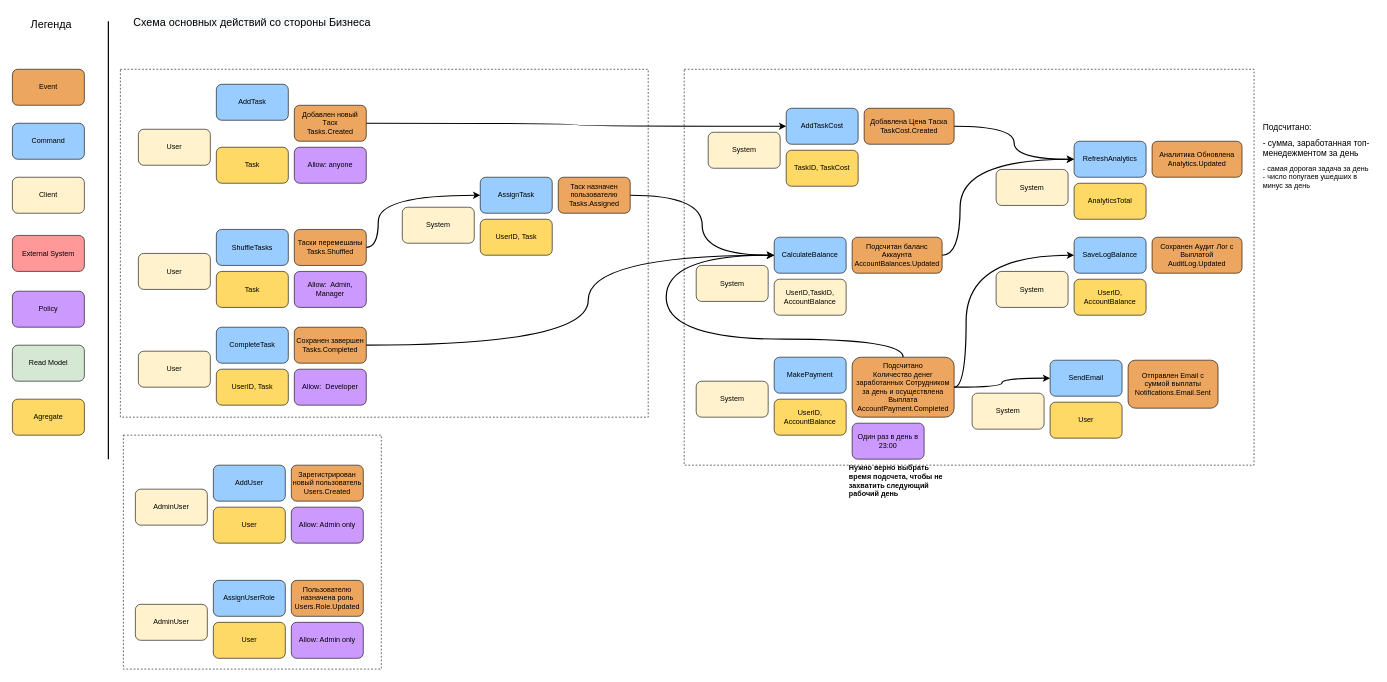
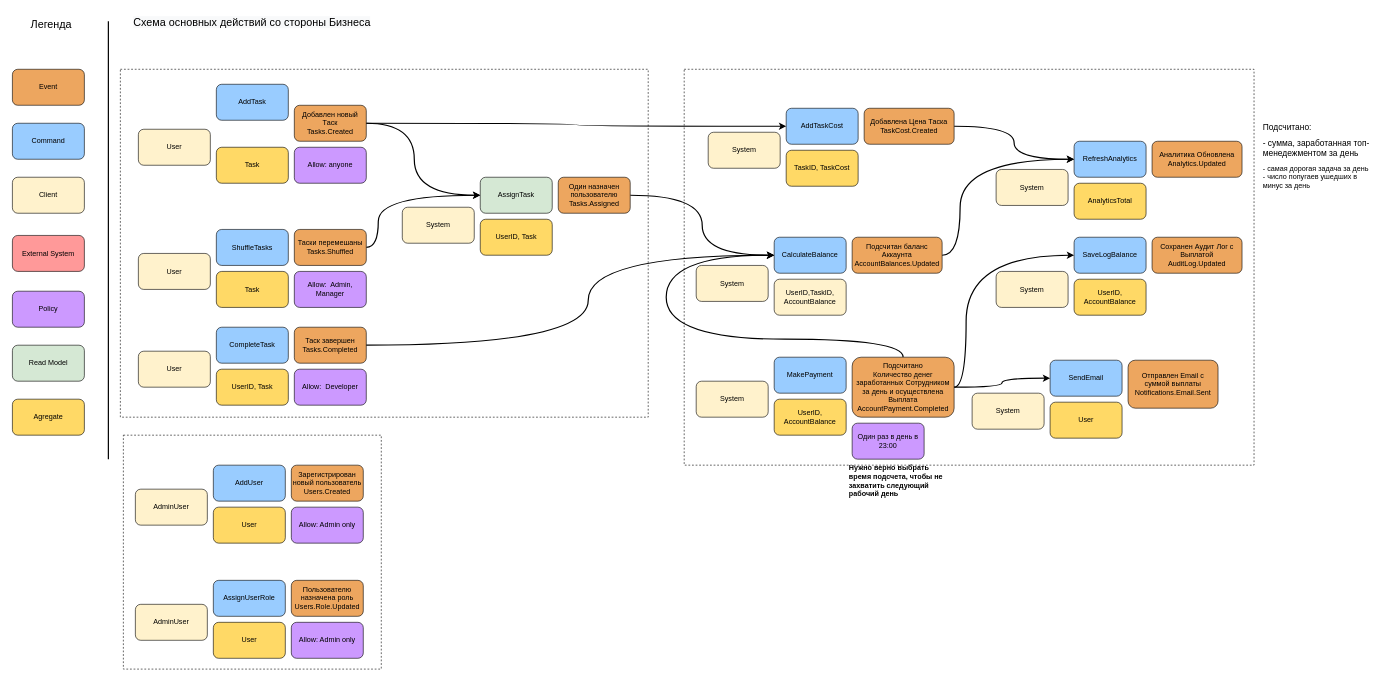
none -> (415, 164)
(516, 195) -> (516, 195)
(594, 195) -> (594, 195)
(330, 345) -> (330, 345)
